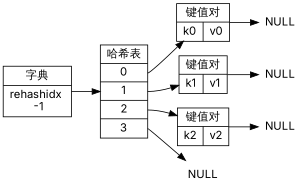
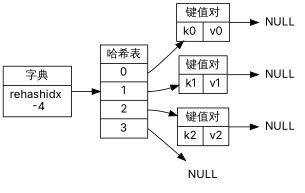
(37, 107) -> (37, 107)
